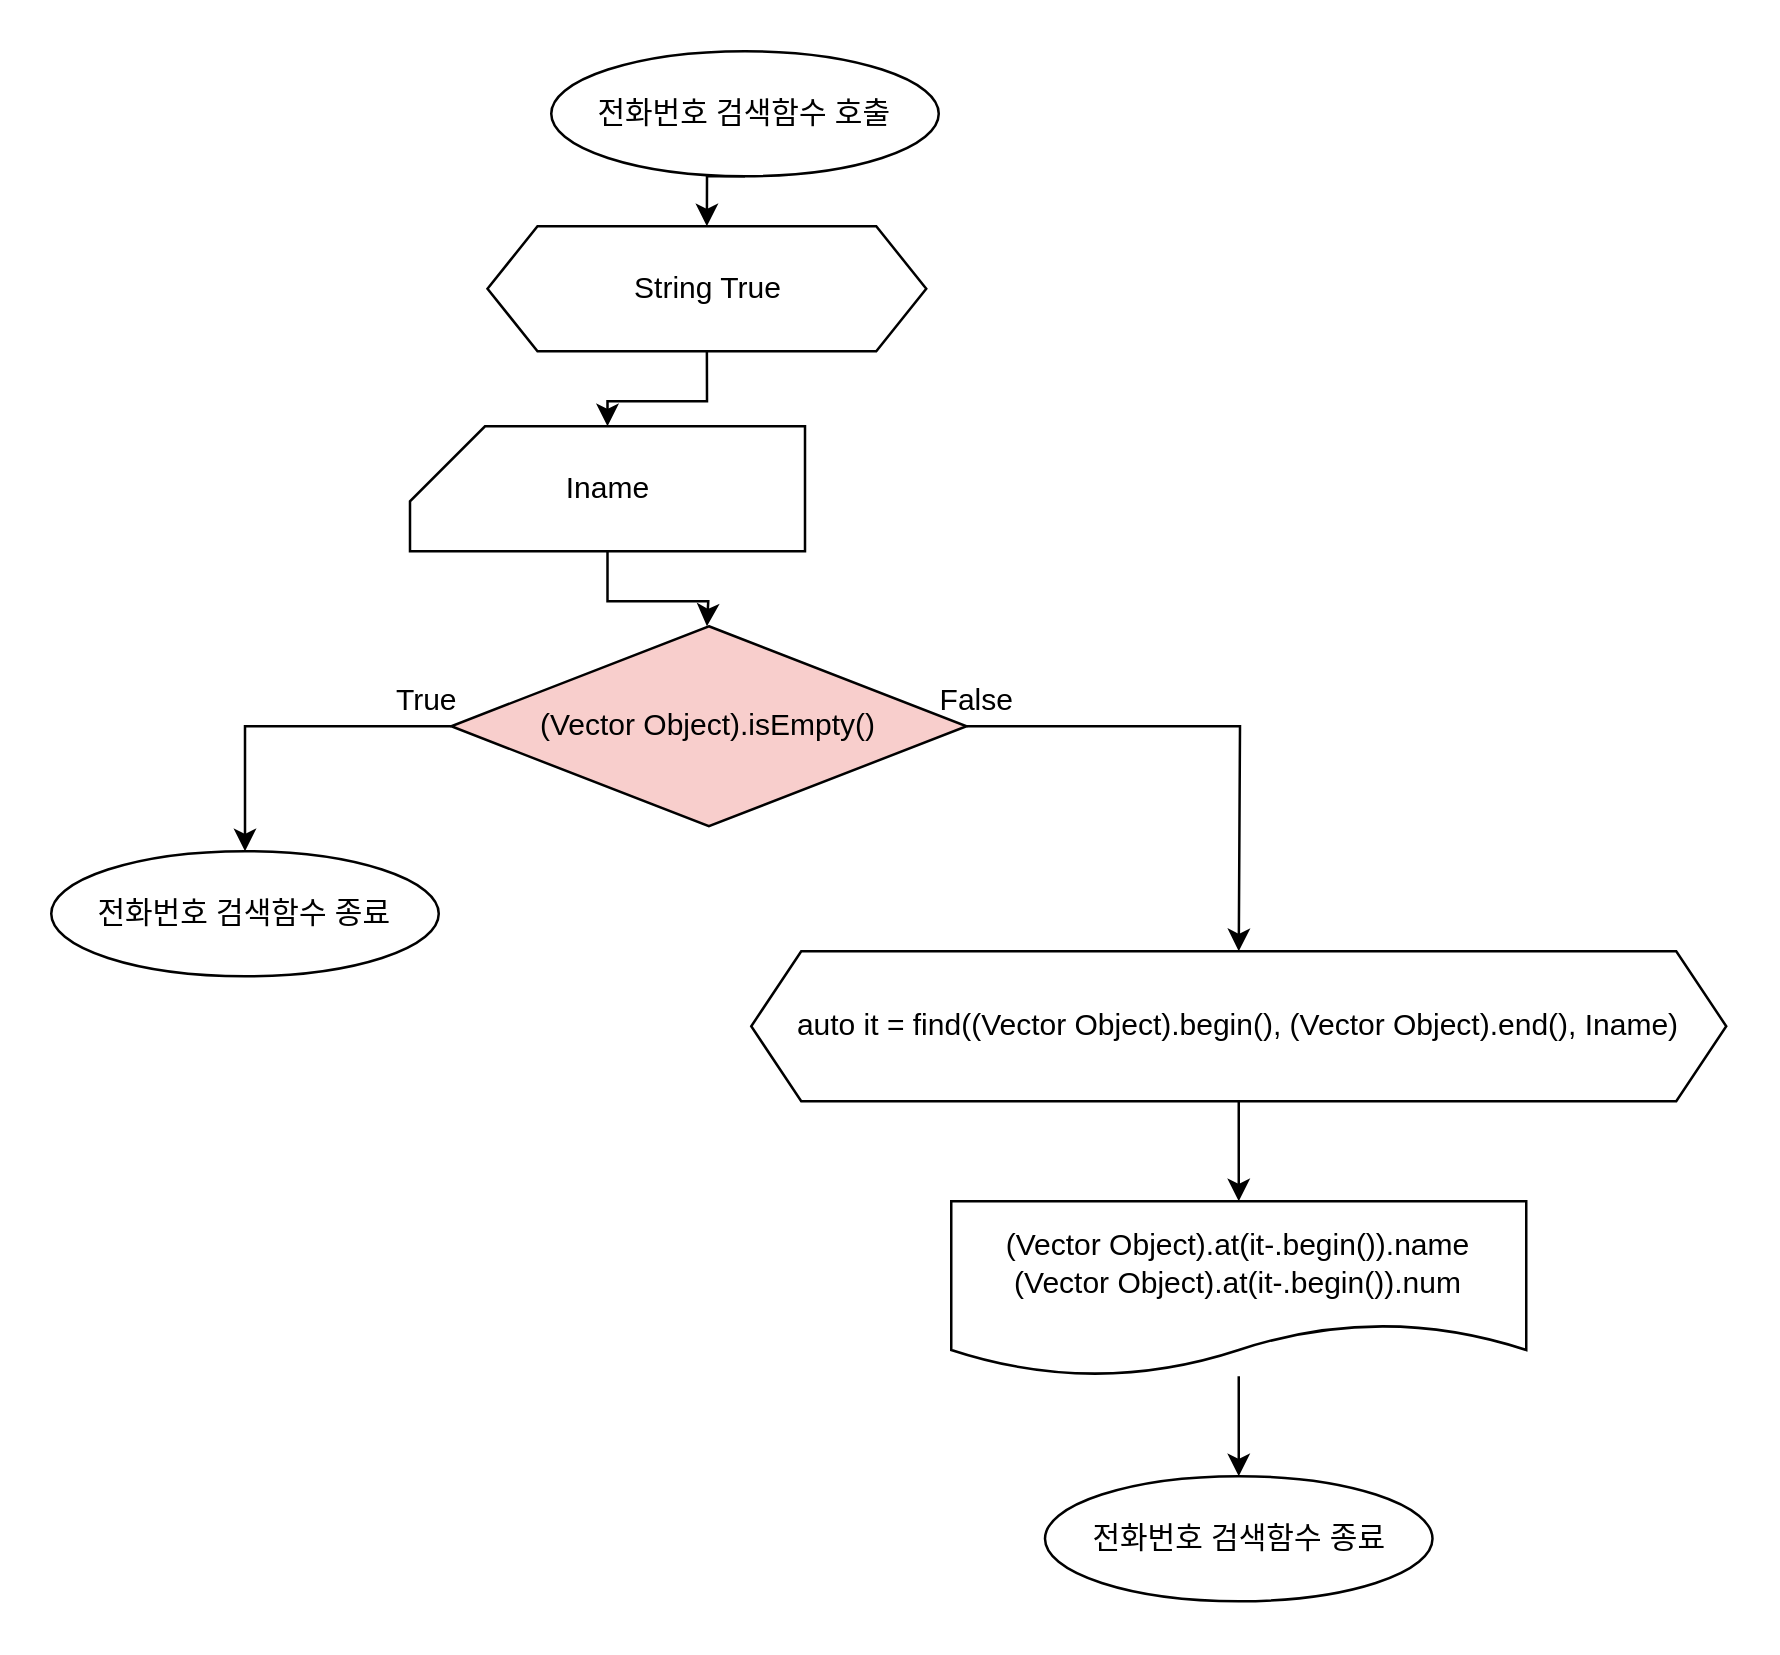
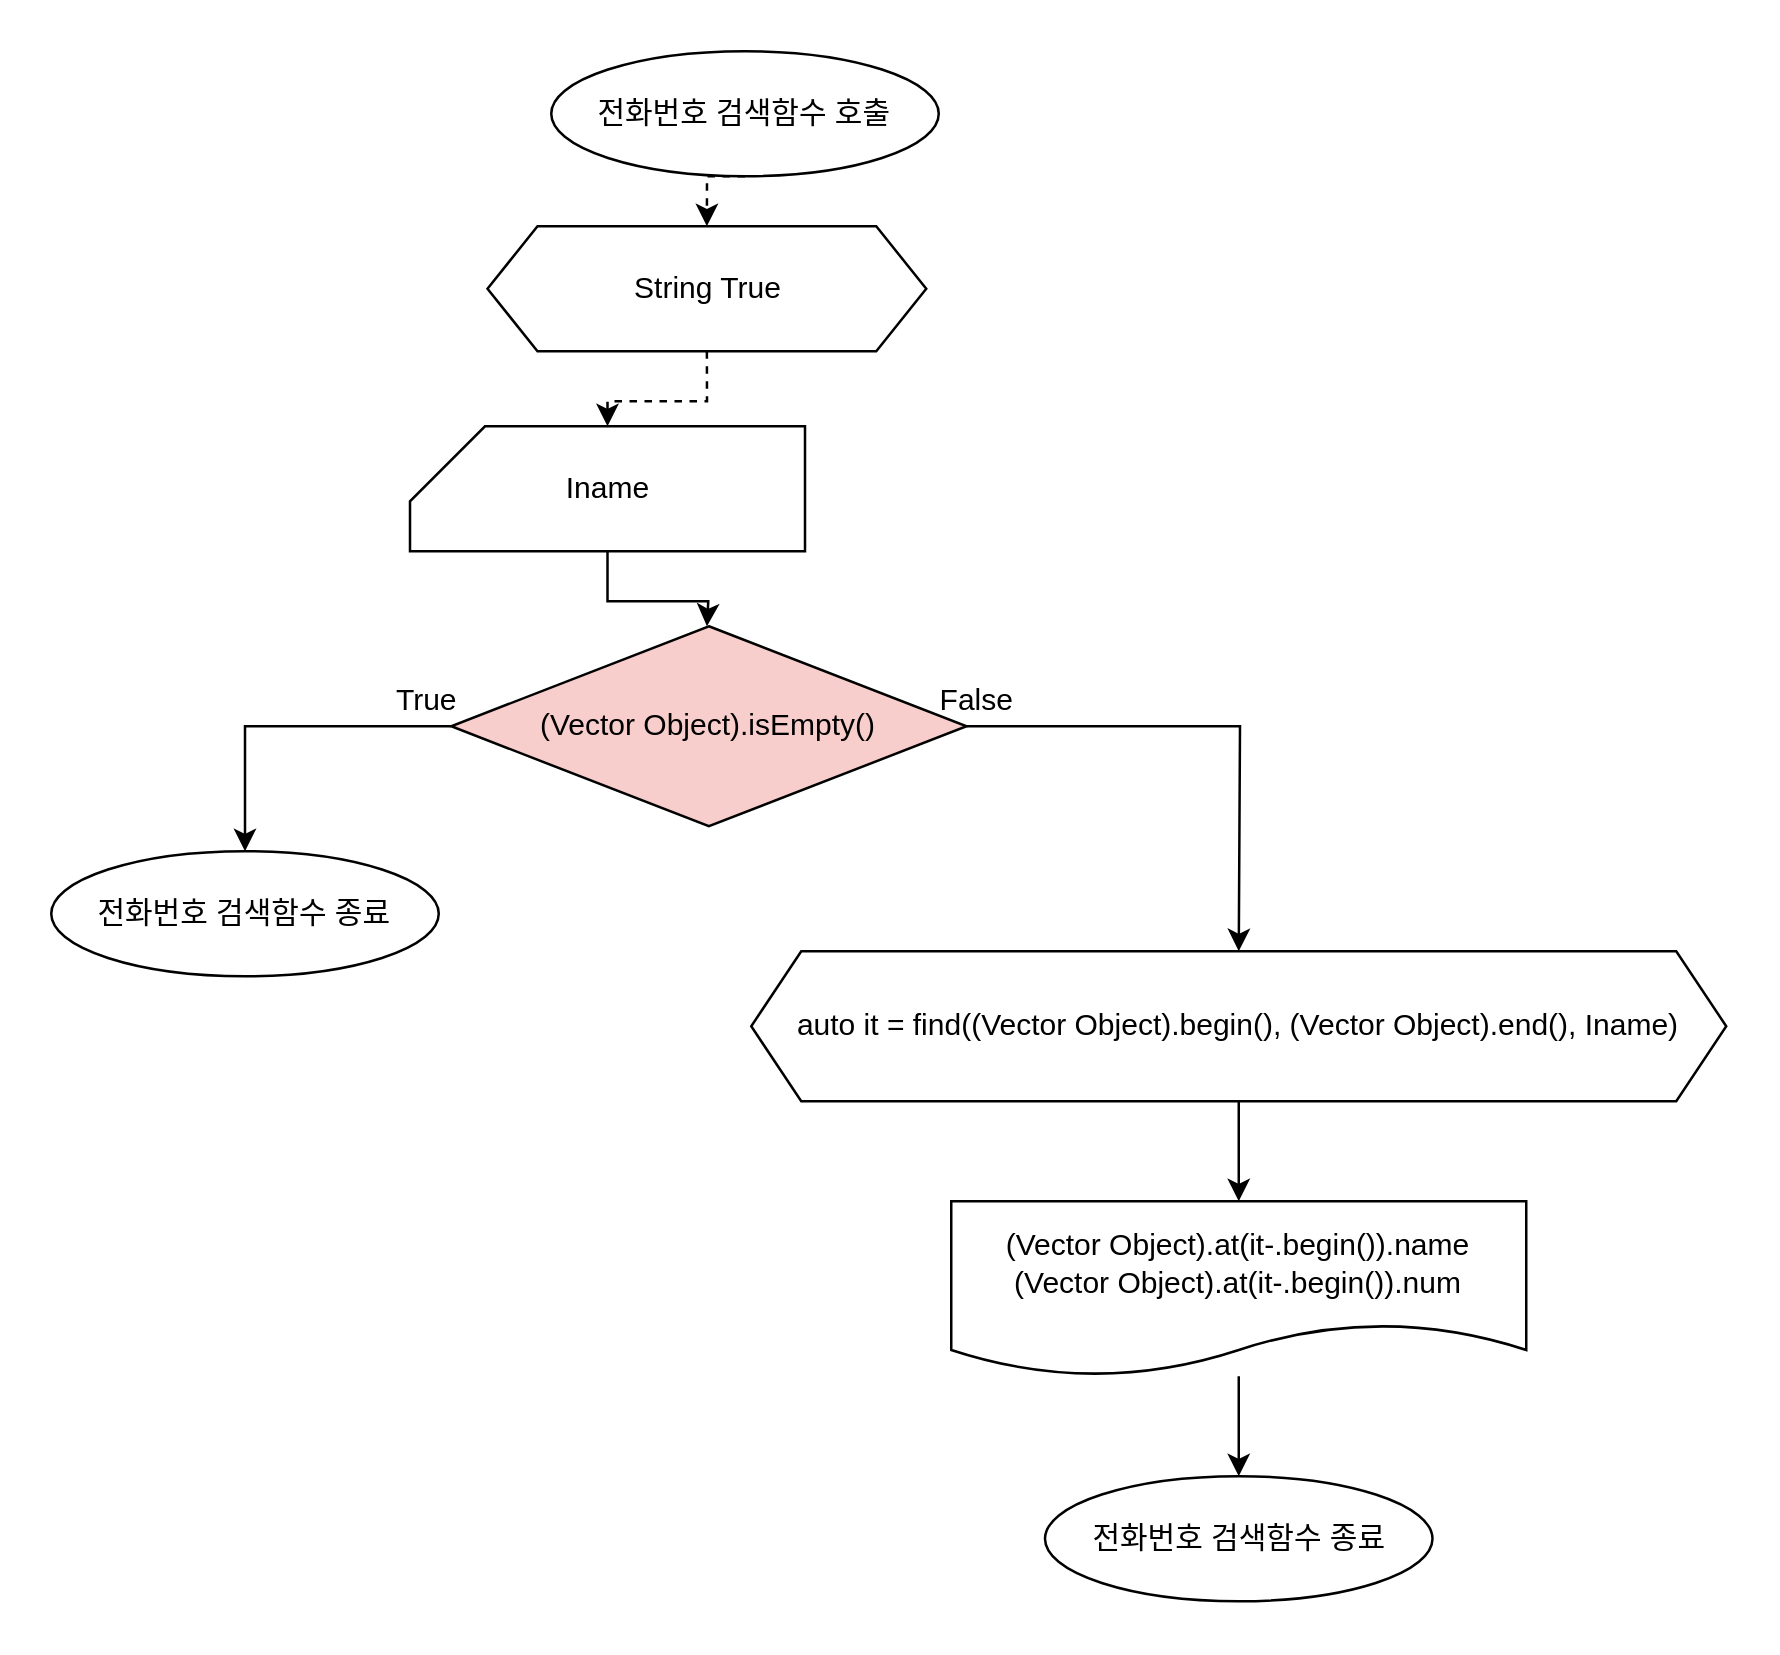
(707, 184) -> (707, 184)
(680, 401) -> (680, 401)
